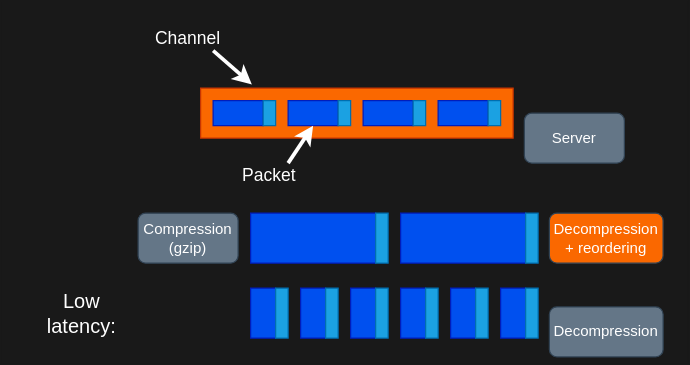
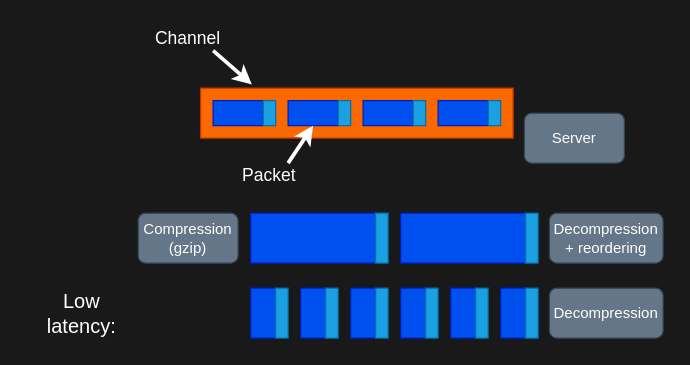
(606, 238) -> (606, 238)
(606, 332) -> (606, 313)
